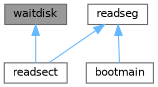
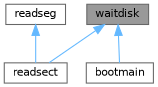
(119, 49) -> (119, 49)
